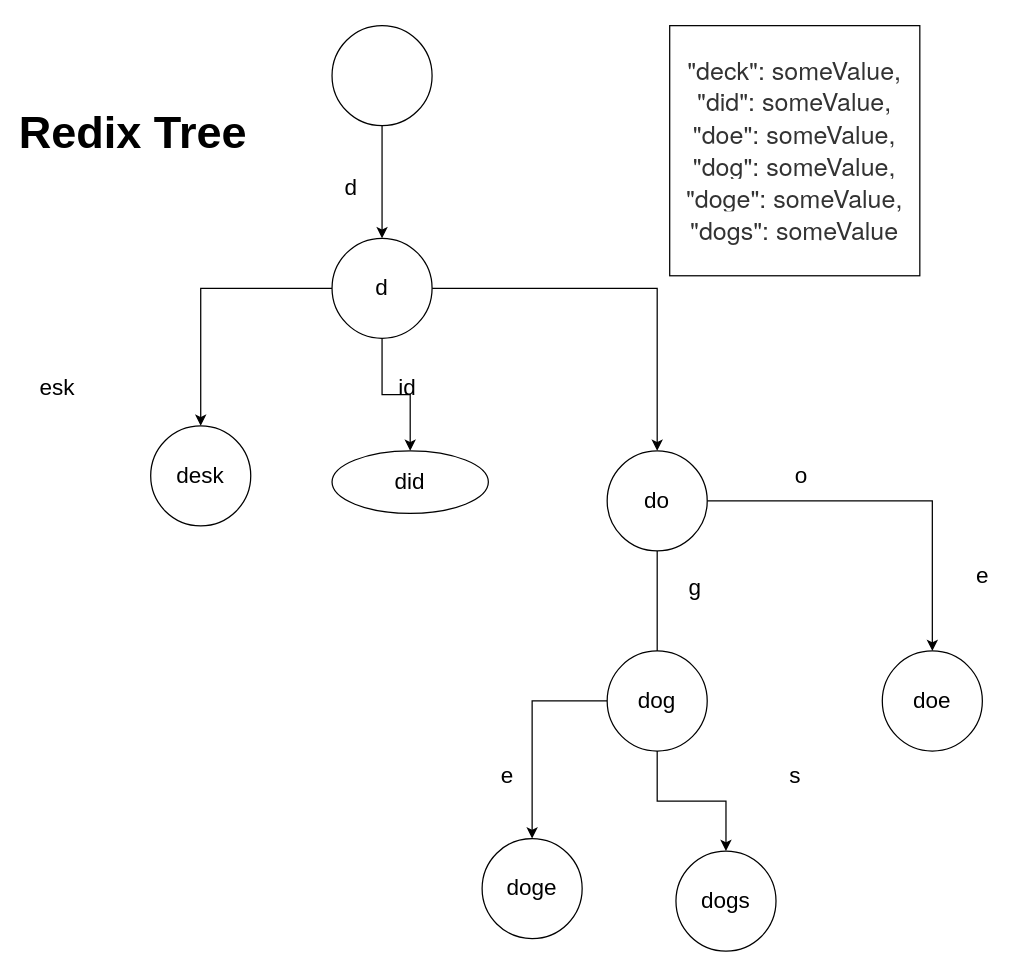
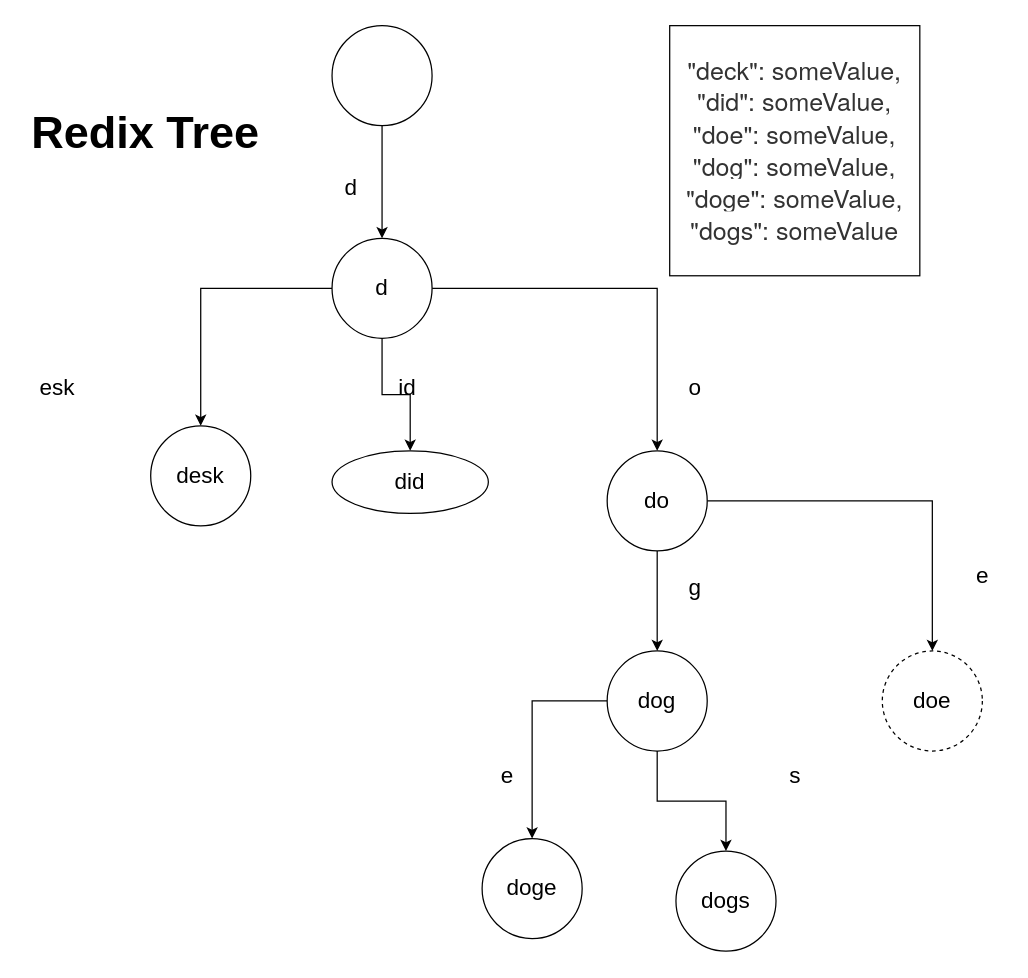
(144, 132) -> (157, 132)
(801, 476) -> (694, 388)
(657, 644) -> (657, 641)
(932, 701) -> (932, 701)
